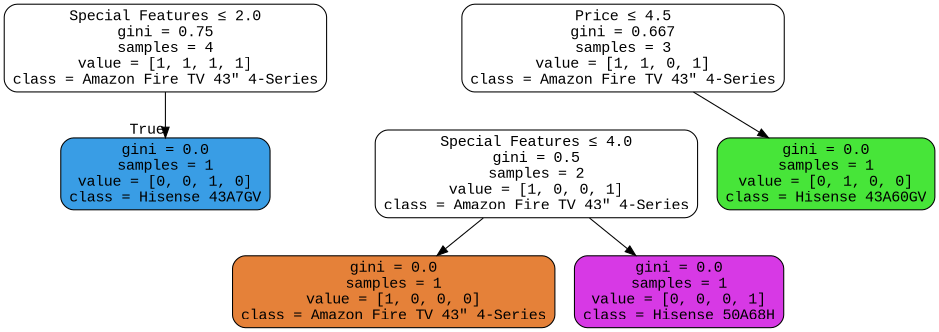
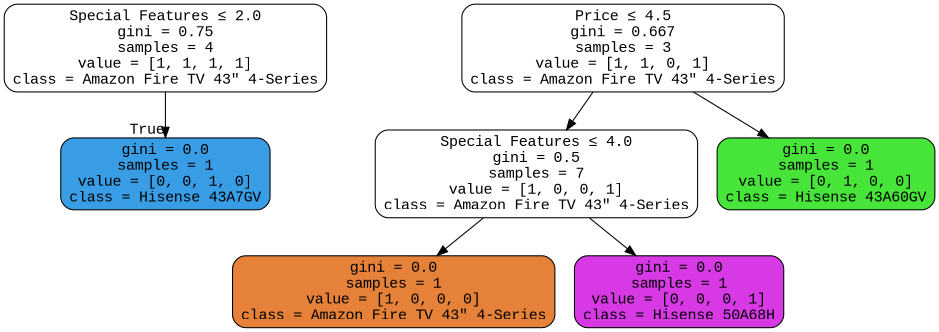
none -> (583, 107)
(536, 173) -> (536, 173)
